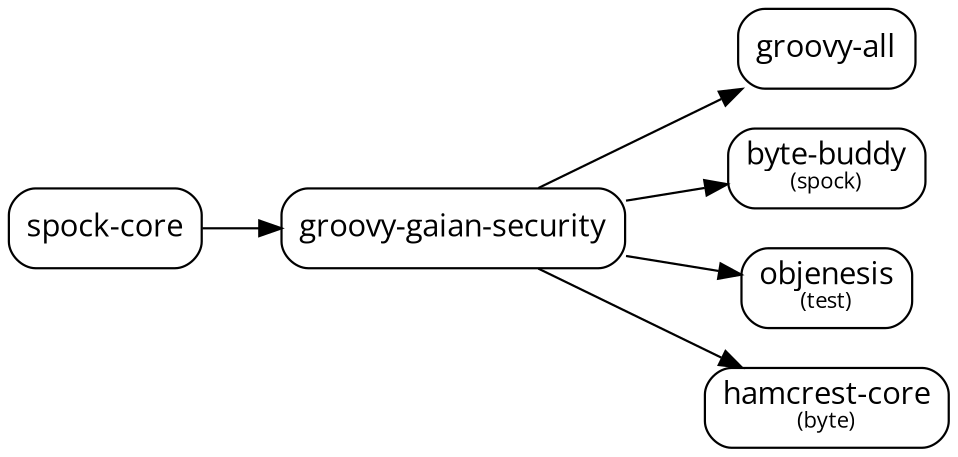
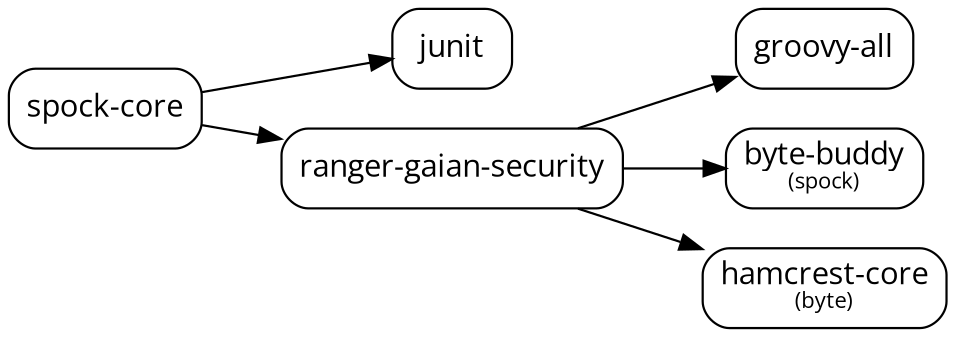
none -> (452, 49)
(453, 228) -> (452, 168)
(827, 288) -> none
